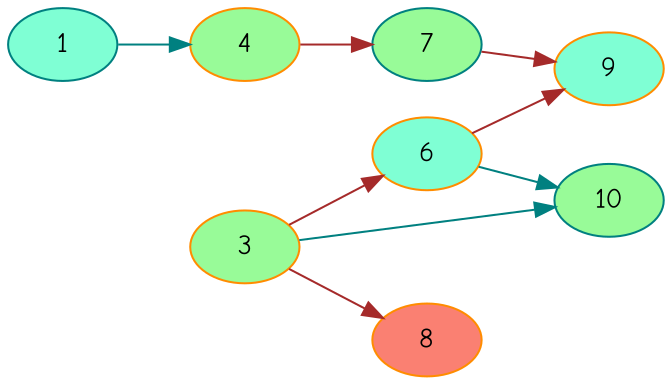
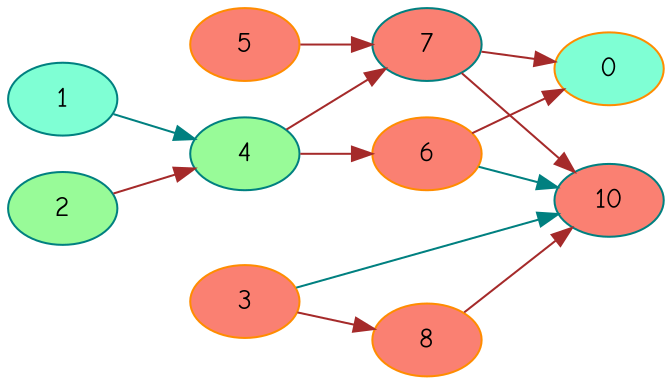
none -> (245, 45)
(245, 45) -> (245, 154)
(427, 45) -> (427, 45)
(609, 69) -> (609, 69)
none -> (520, 124)
(427, 154) -> (427, 154)
(609, 200) -> (609, 200)
(327, 205) -> (326, 154)
none -> (63, 208)
(245, 247) -> (245, 302)
none -> (510, 277)
